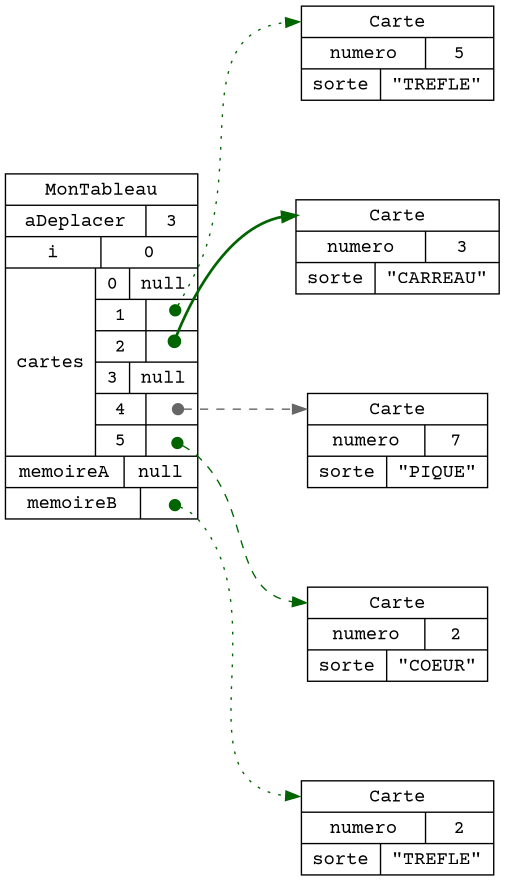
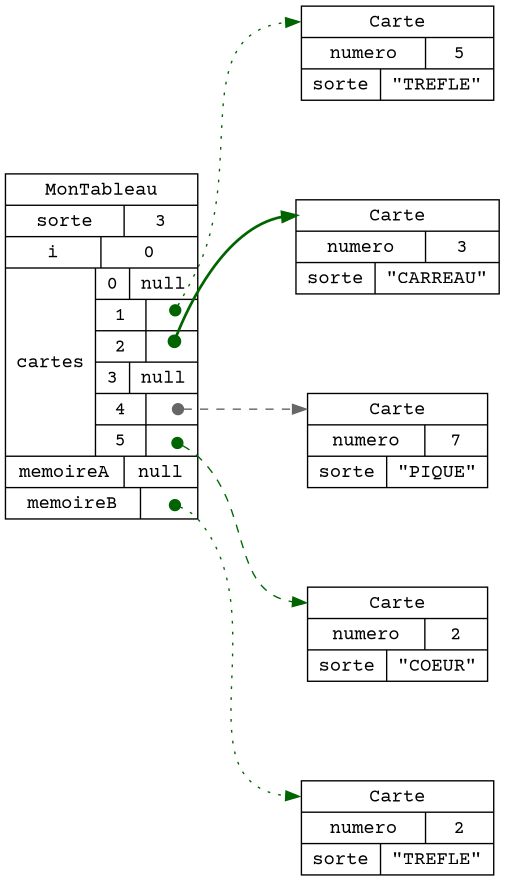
(76, 220) -> (65, 220)
